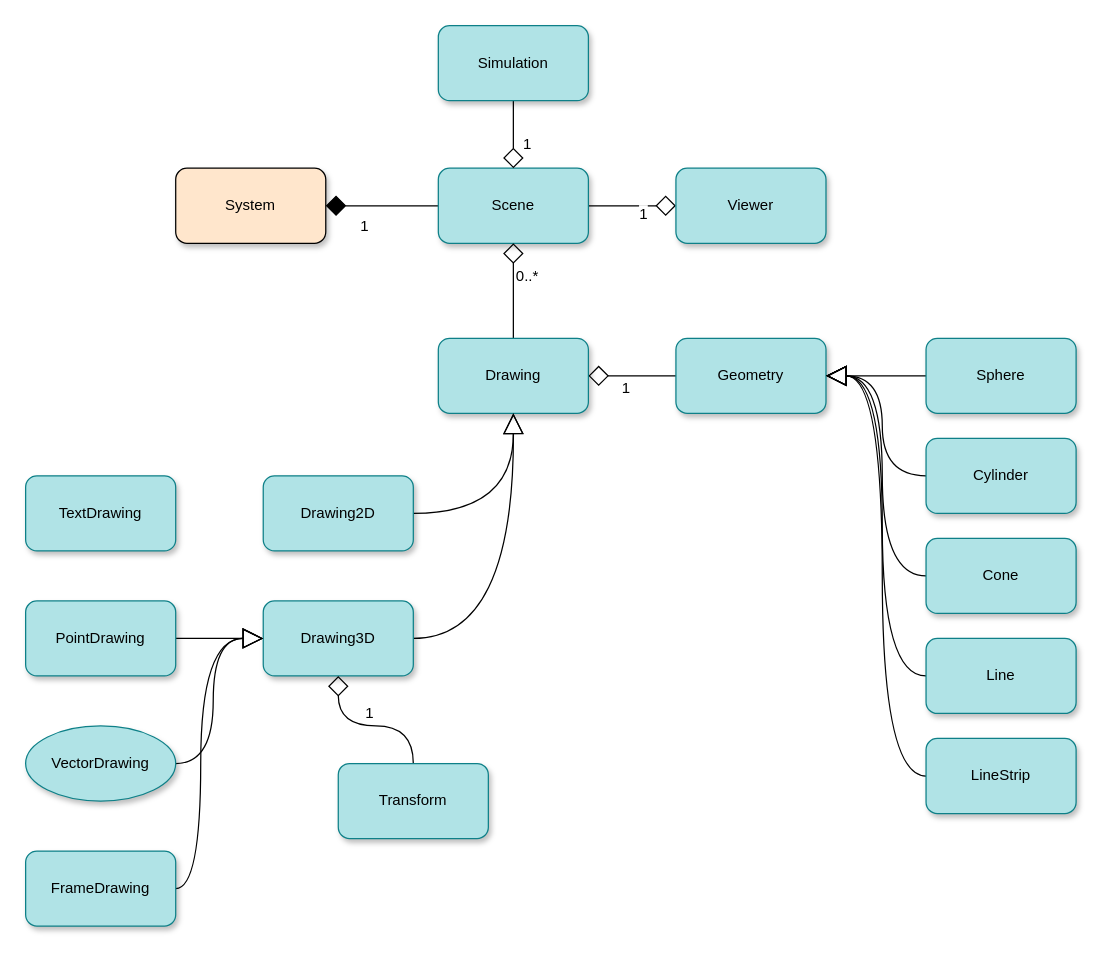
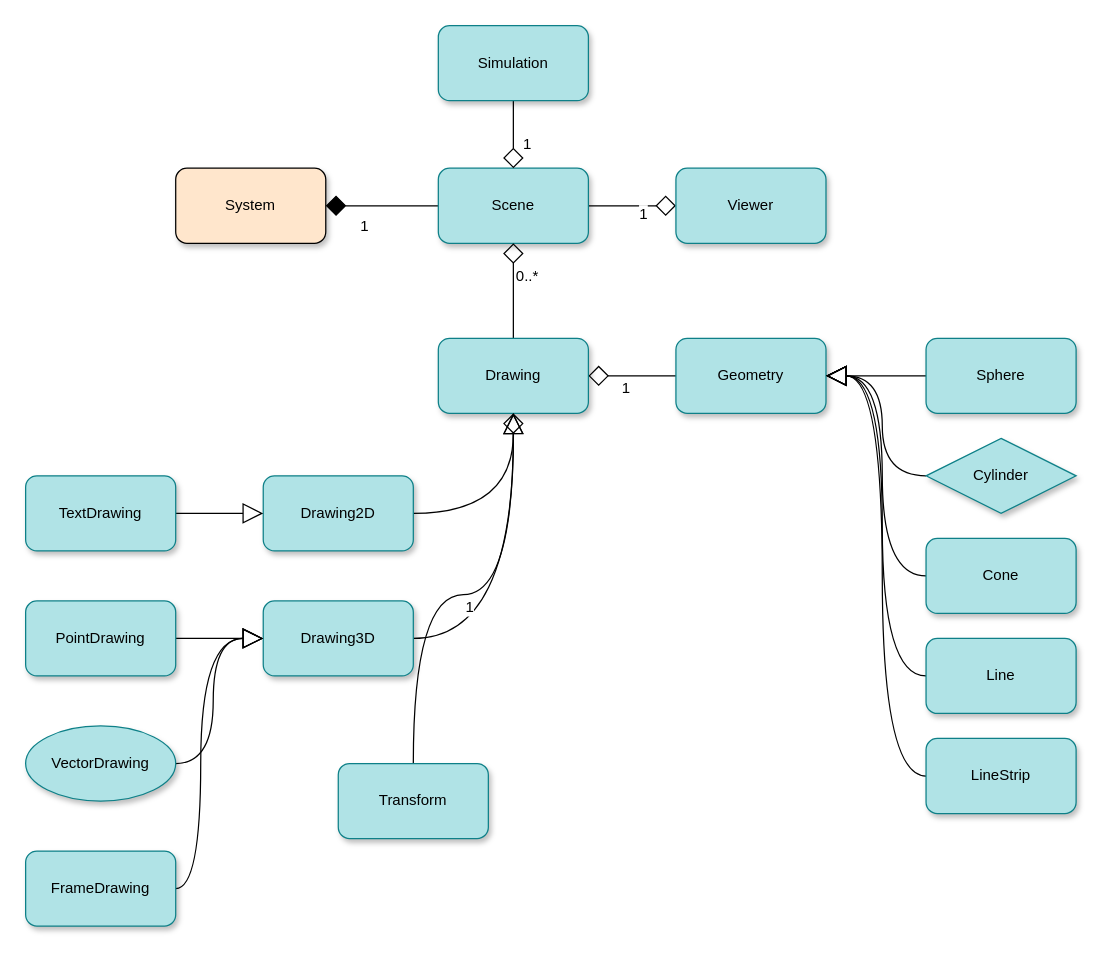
(1001, 476) -> (1001, 476)
none -> (210, 513)
(377, 726) -> (421, 654)
